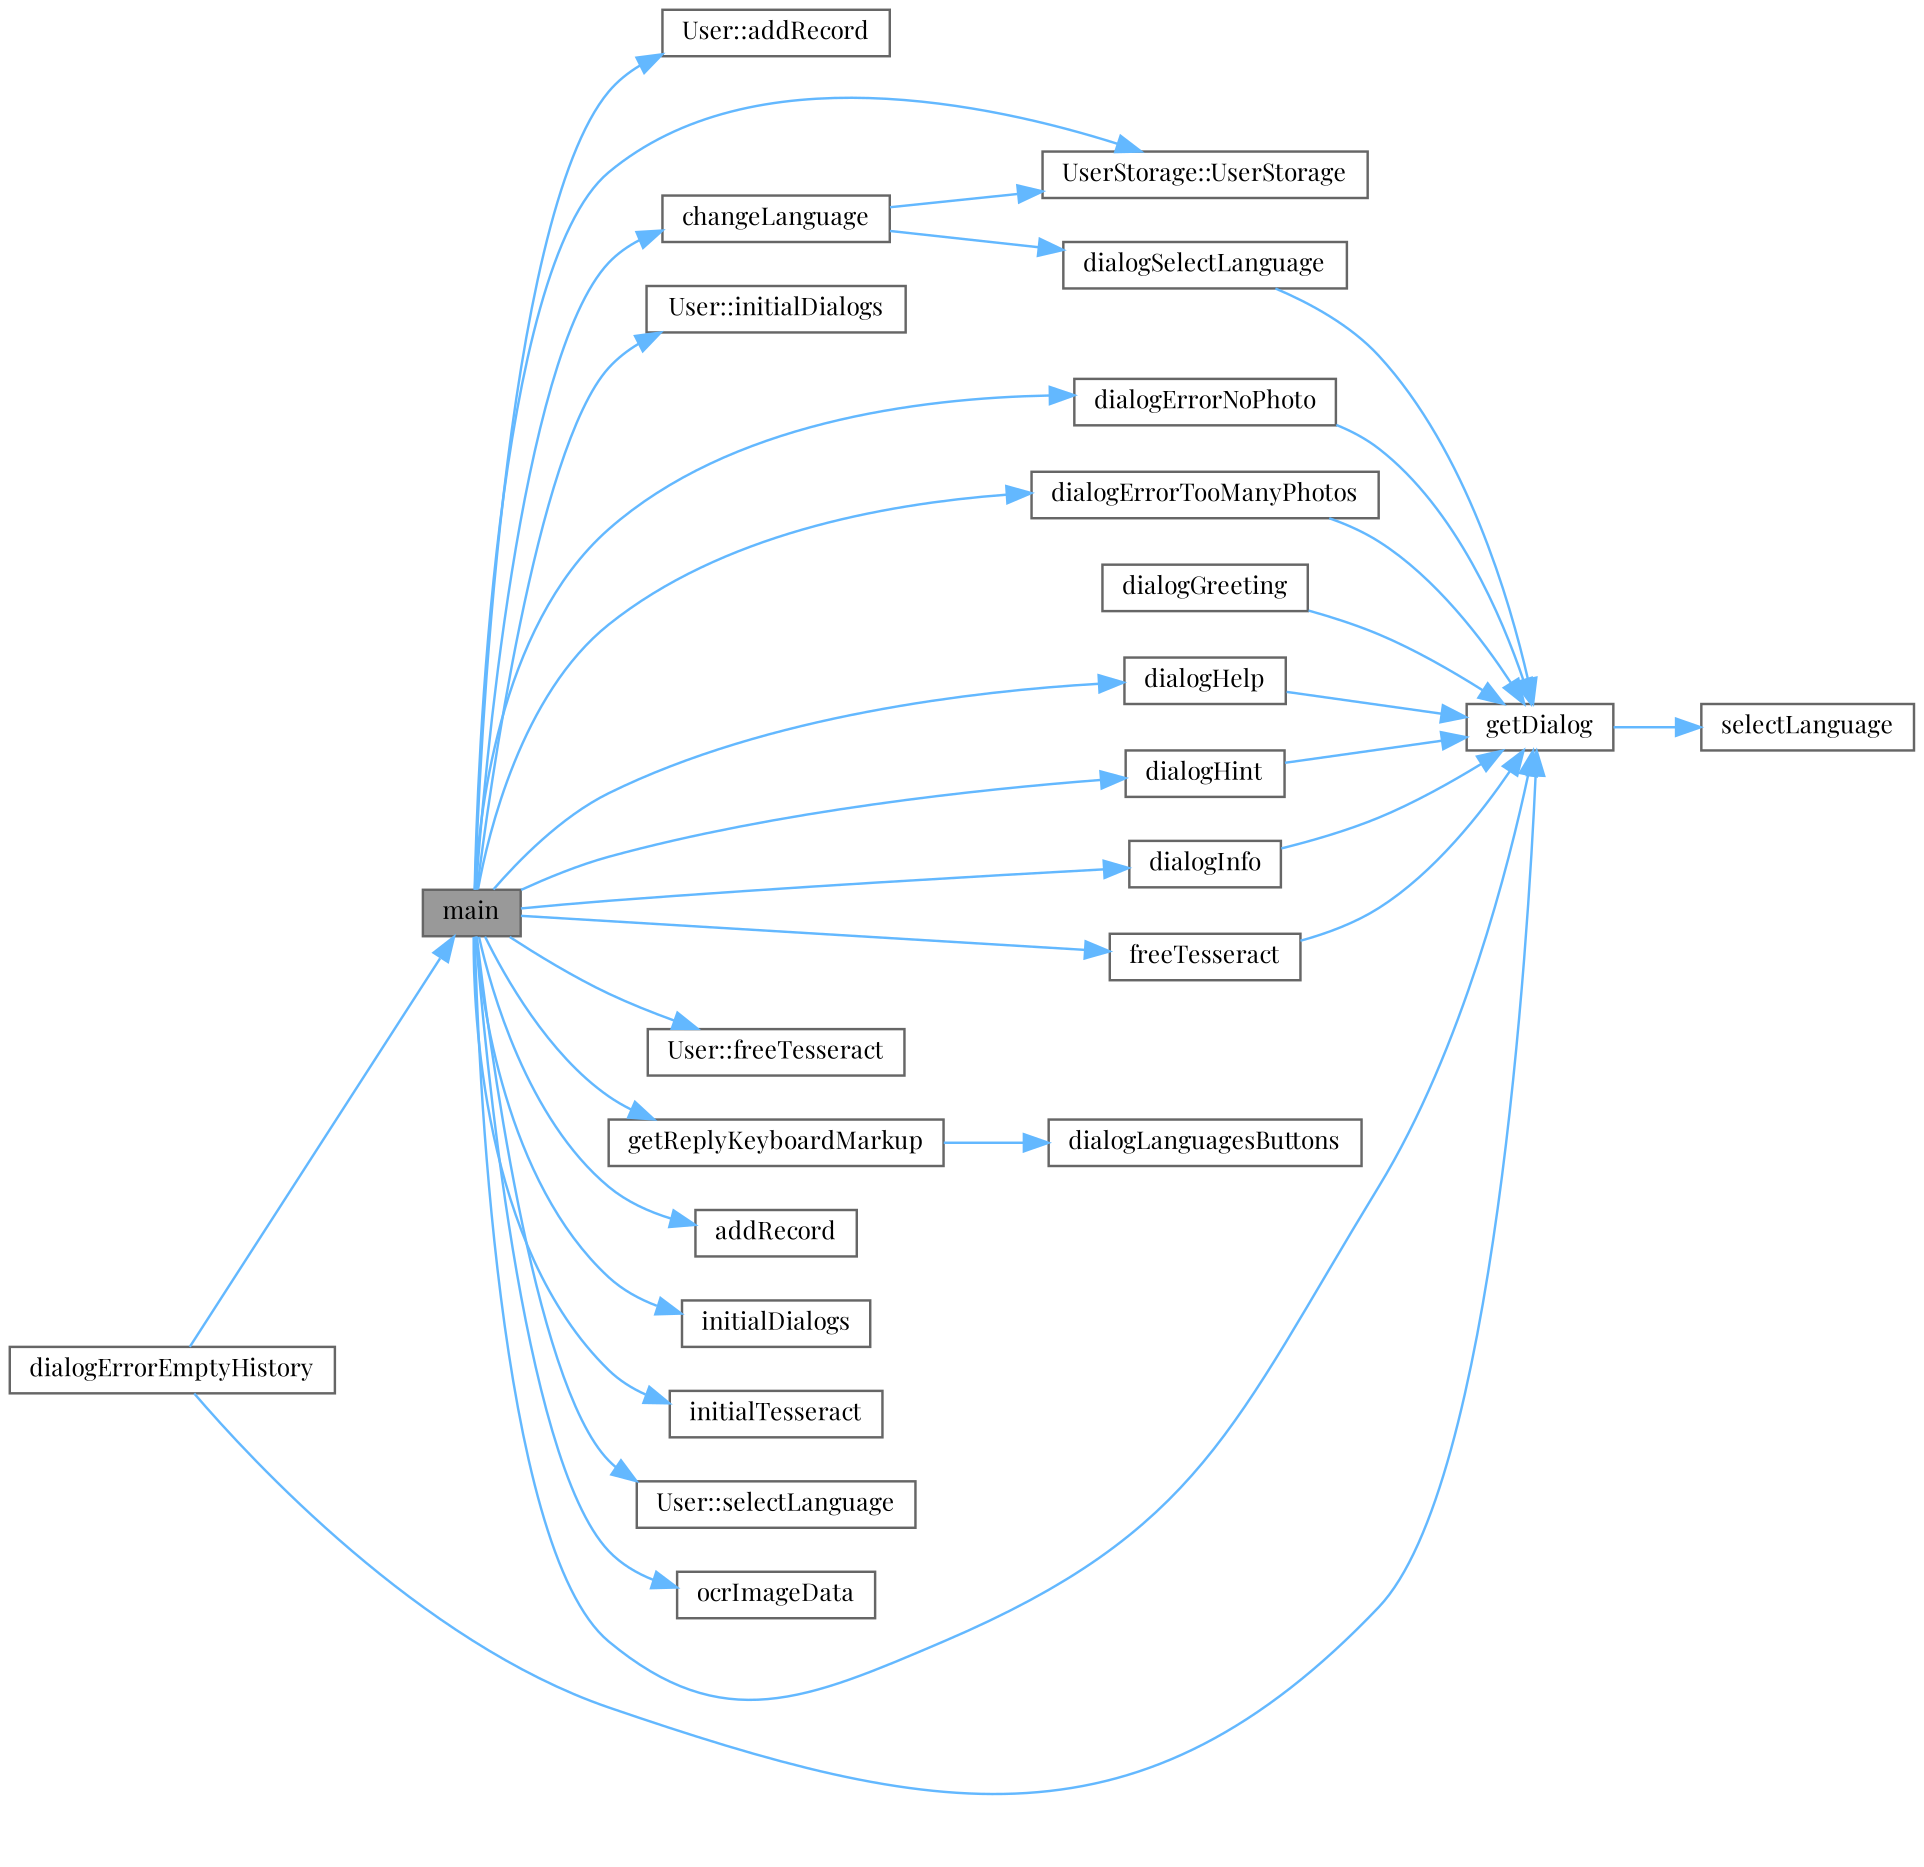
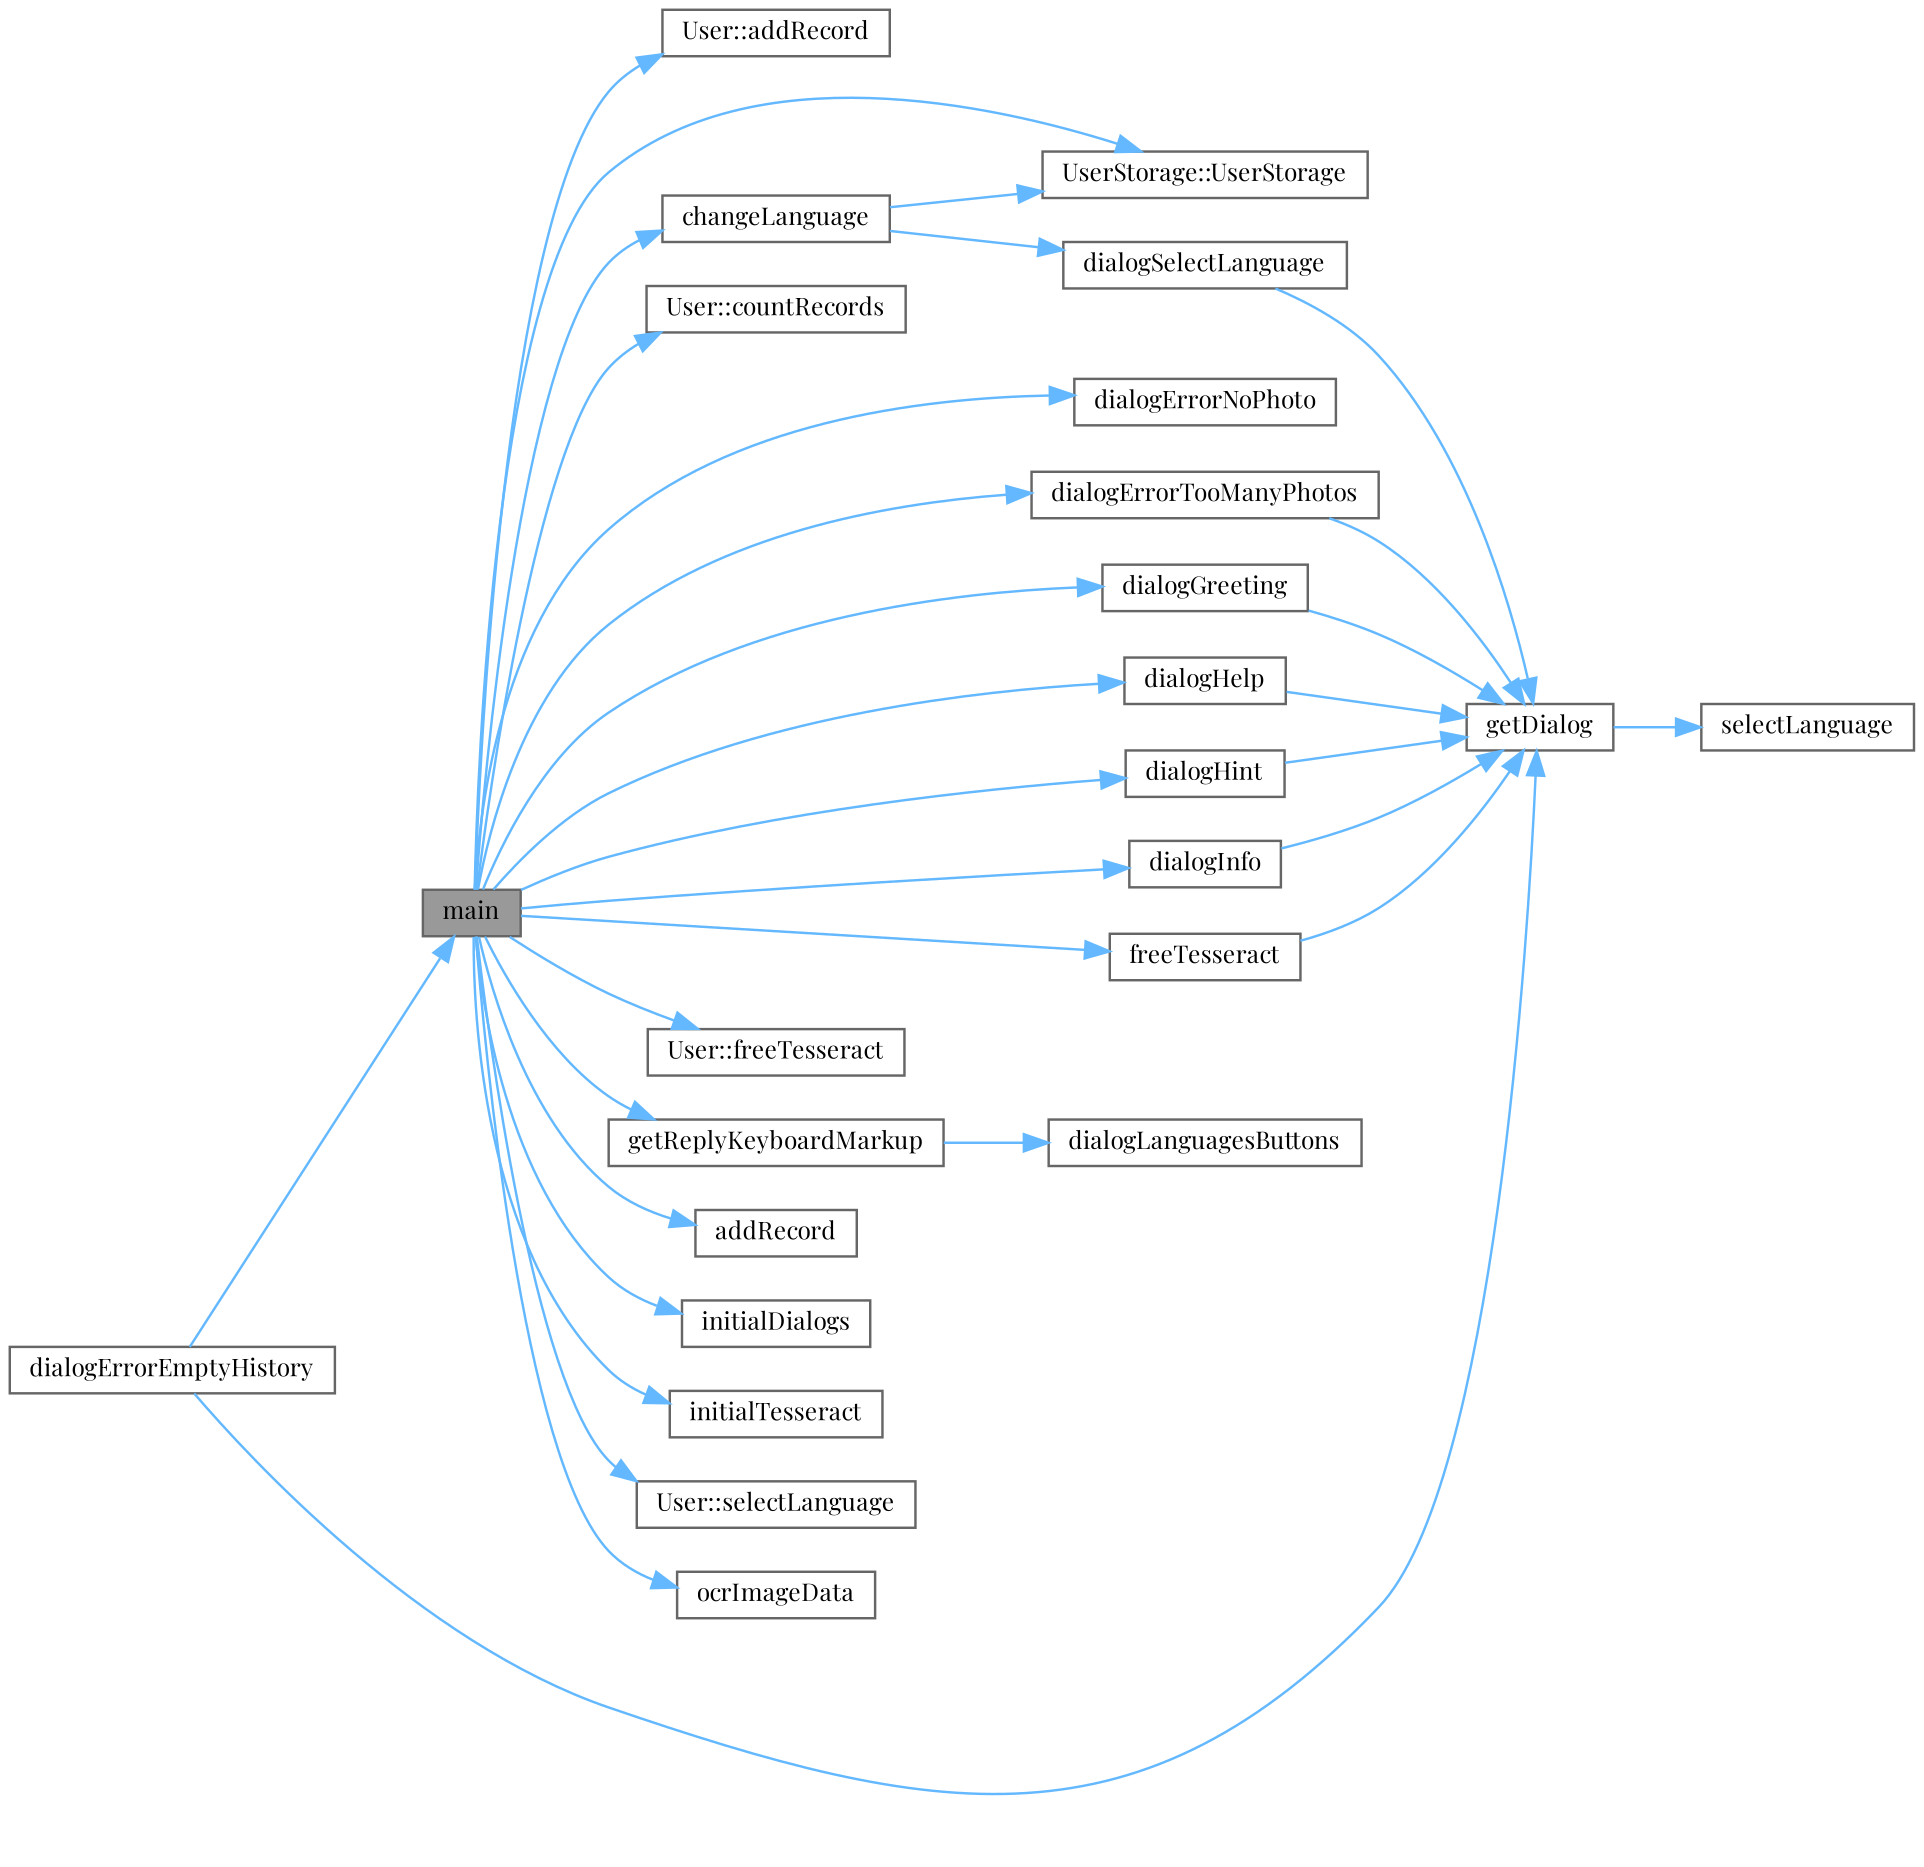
(776, 309) -> (776, 309)
(1454, 533) -> none
(943, 1642) -> (730, 651)
